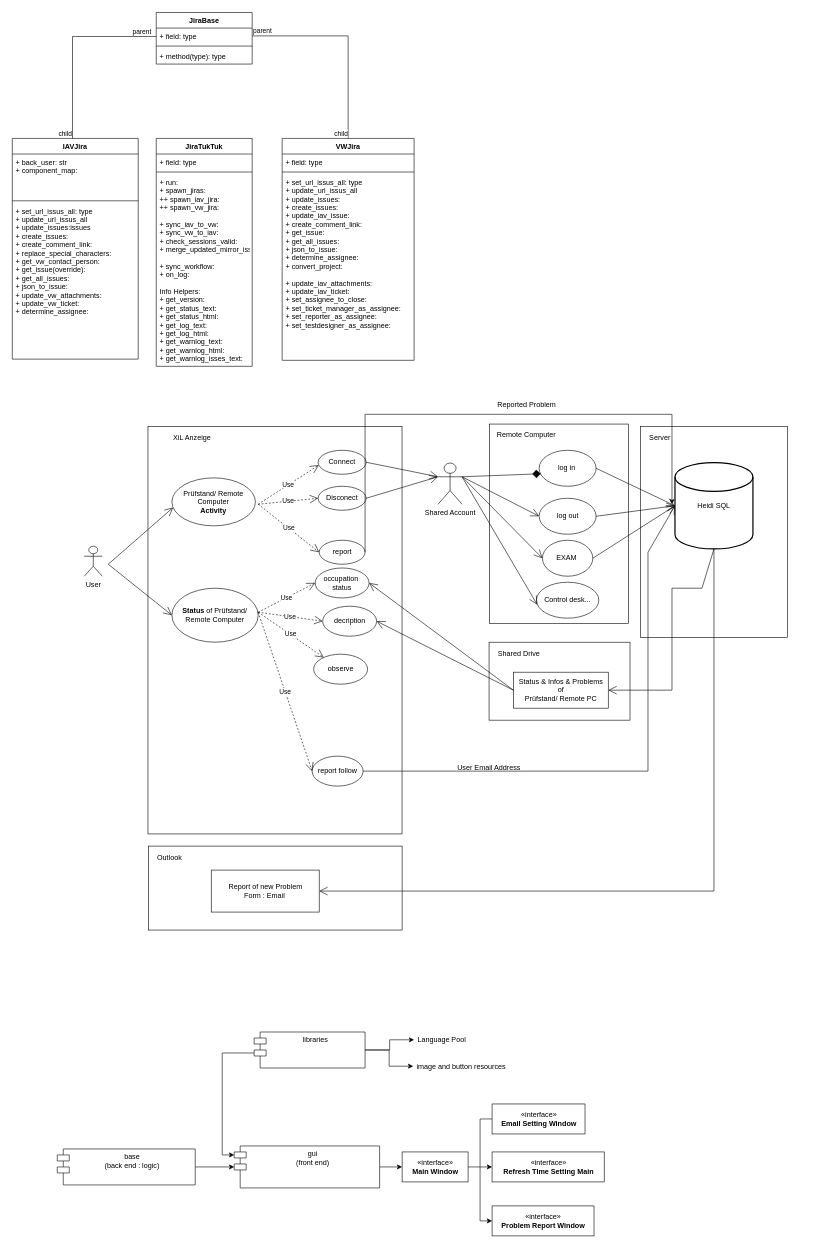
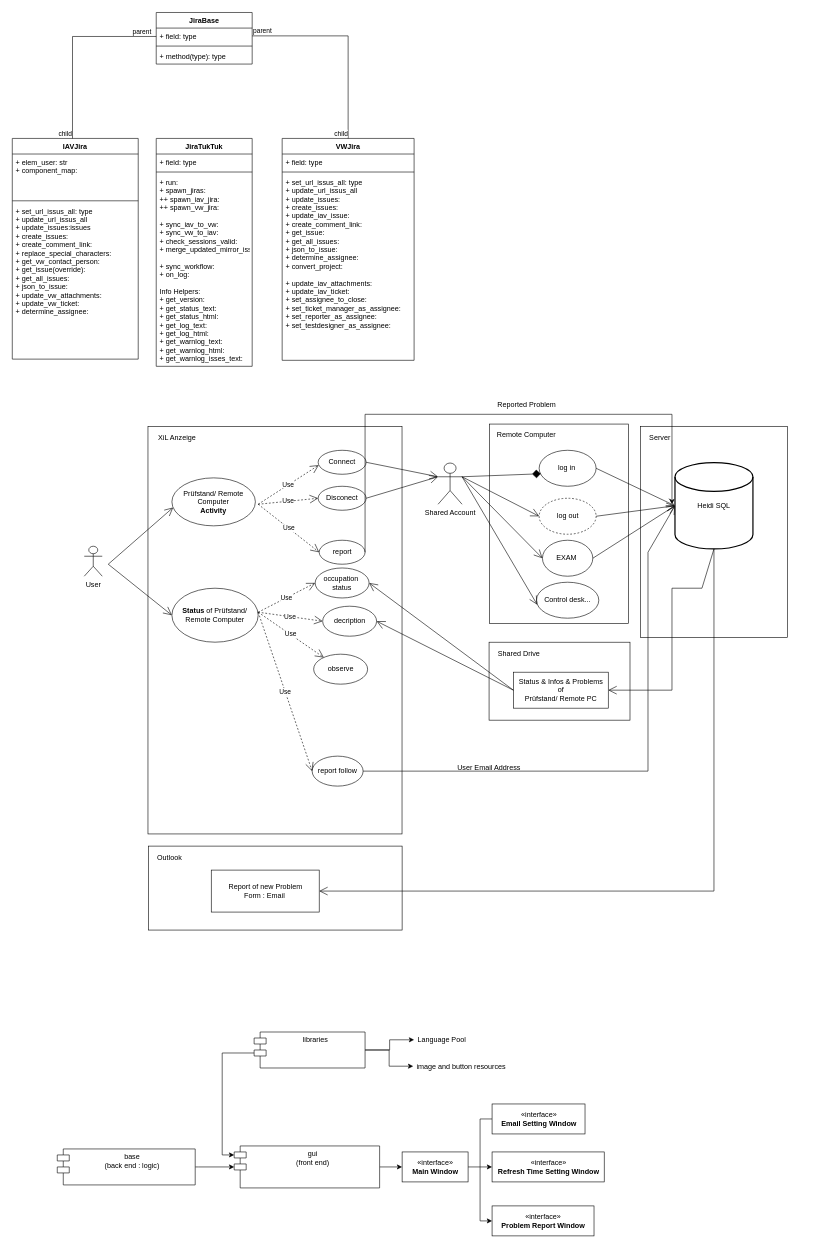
(46, 162) -> (45, 162)
(192, 438) -> (177, 438)
(568, 516) -> (568, 516)
(549, 1167) -> (549, 1167)
